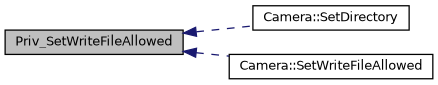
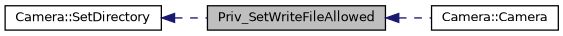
(225, 29) -> (191, 18)
(331, 67) -> (495, 18)
